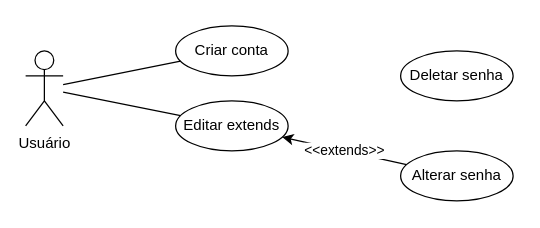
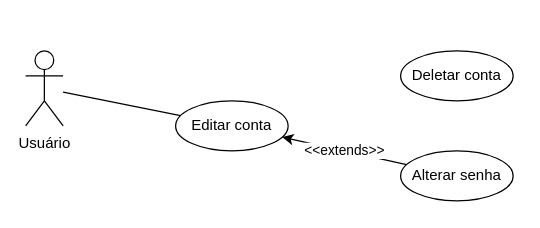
(232, 51) -> none
(121, 73) -> none
(457, 76) -> (457, 76)
(232, 126) -> (232, 126)
